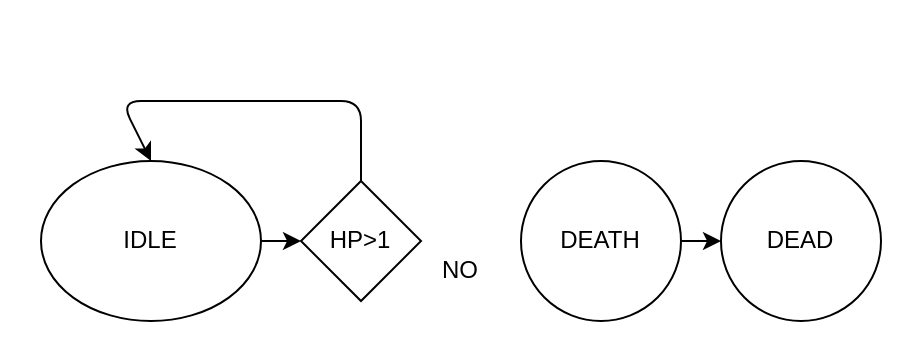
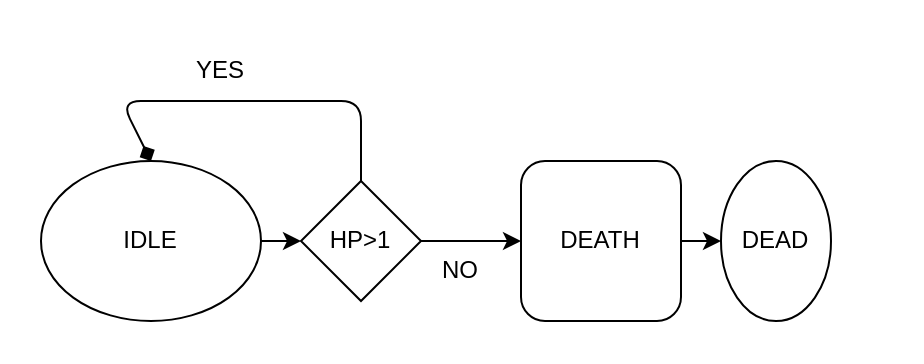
none -> (221, 71)
(144, 147) -> (143, 145)
none -> (465, 241)
(601, 241) -> (601, 241)
(801, 241) -> (776, 241)
